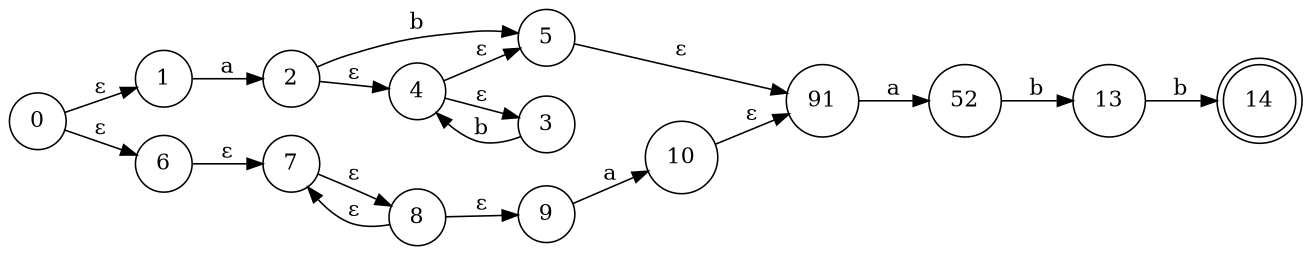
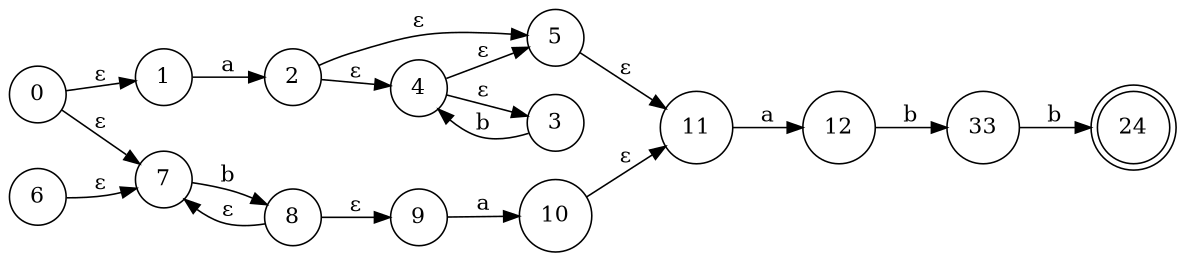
(417, 23) -> (419, 21)
(823, 101) -> (697, 128)
(965, 101) -> (839, 128)
(1109, 101) -> (983, 128)
(1260, 101) -> (1134, 128)
(93, 140) -> (94, 132)
(354, 174) -> (228, 176)
